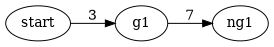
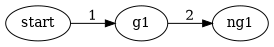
(93, 16) -> (93, 16)
(190, 16) -> (190, 16)
